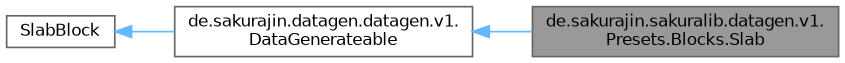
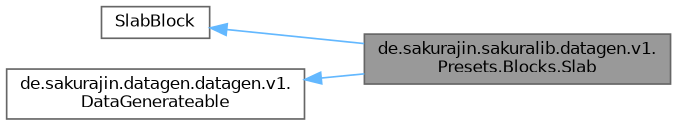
(153, 32) -> (295, 37)
